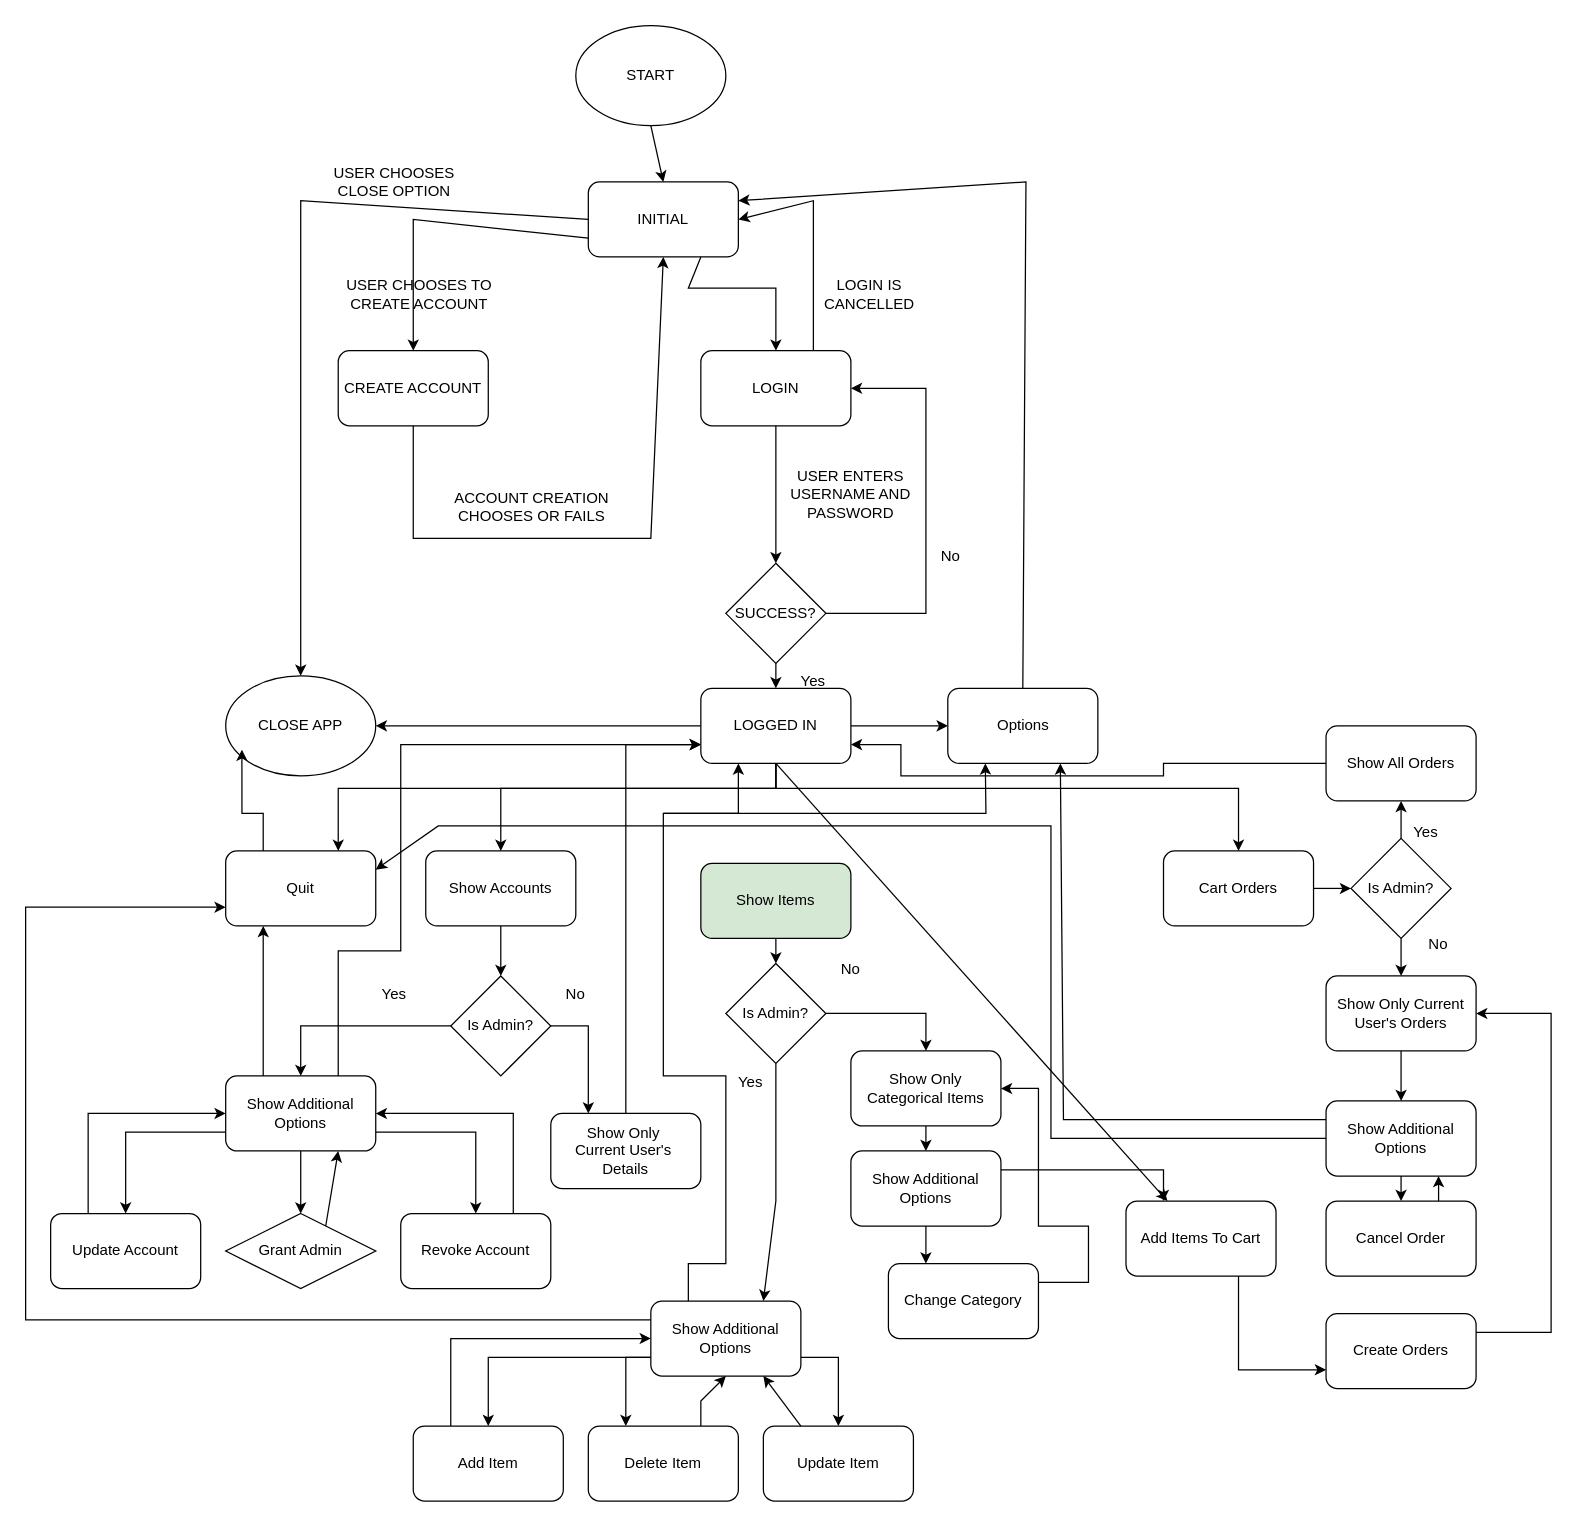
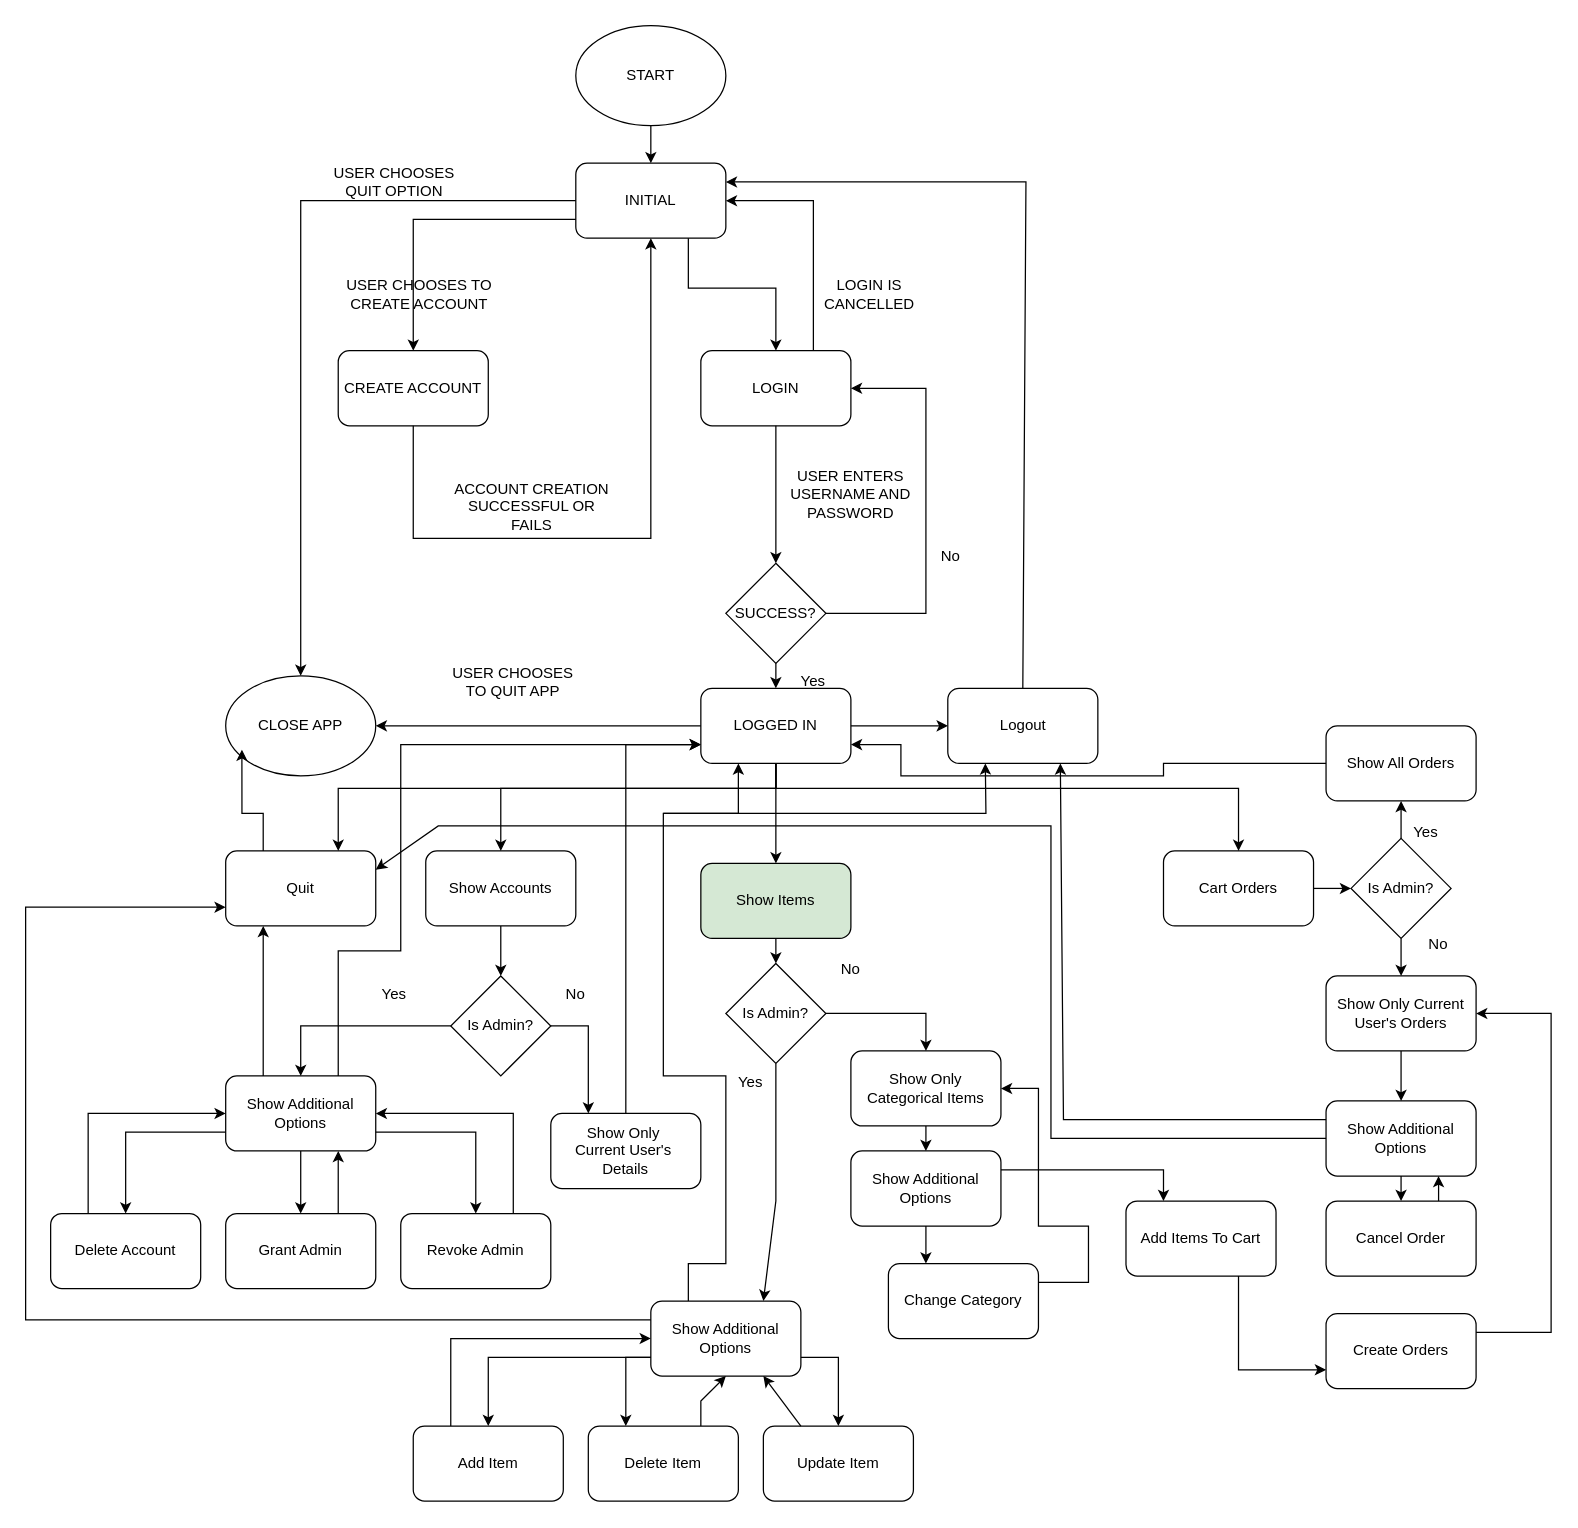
(394, 182) -> (394, 182)
(663, 219) -> (651, 201)
(532, 507) -> (532, 507)
none -> (513, 682)
(1023, 726) -> (1023, 726)
(970, 980) -> (776, 822)
(126, 1251) -> (126, 1251)
(301, 1251) -> (301, 1251)
(476, 1251) -> (476, 1251)
